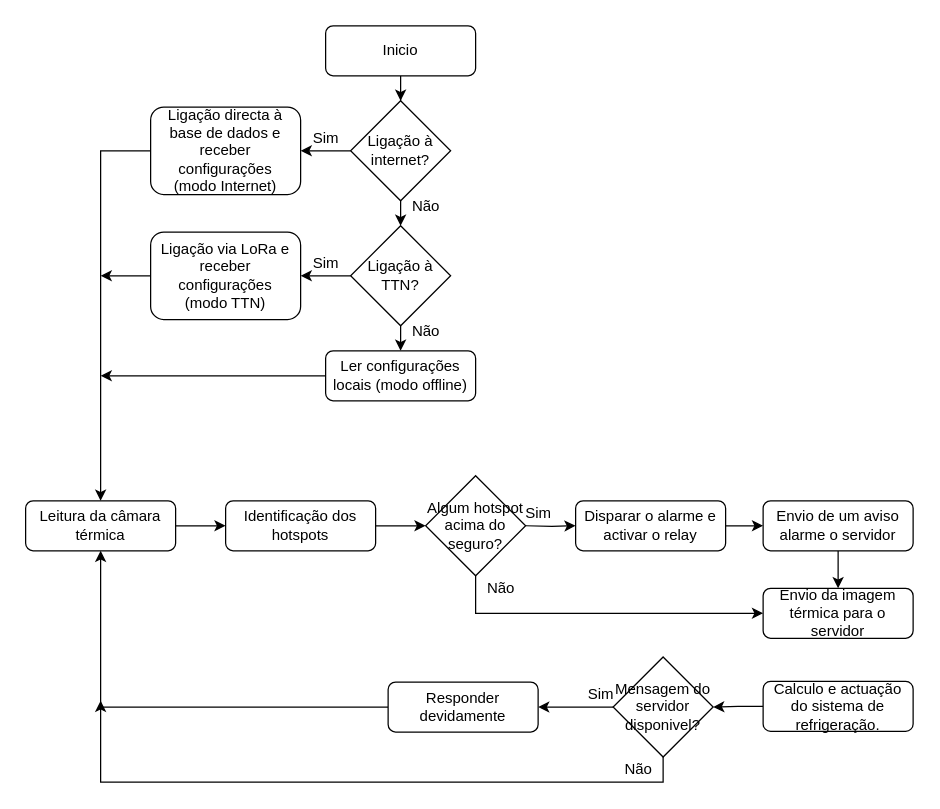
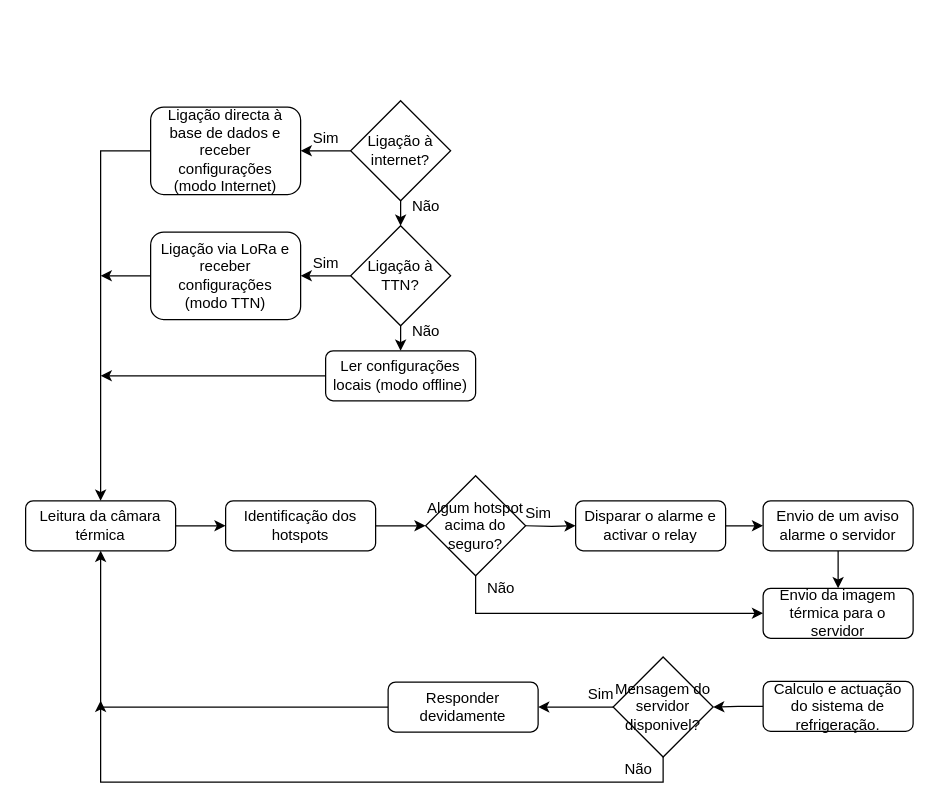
(401, 51) -> none
(401, 93) -> none
